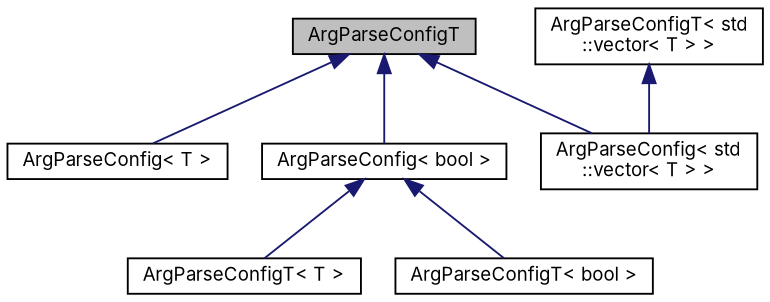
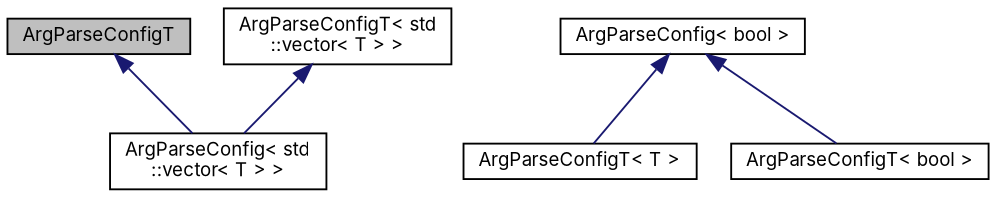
(384, 108) -> none
(118, 161) -> none
